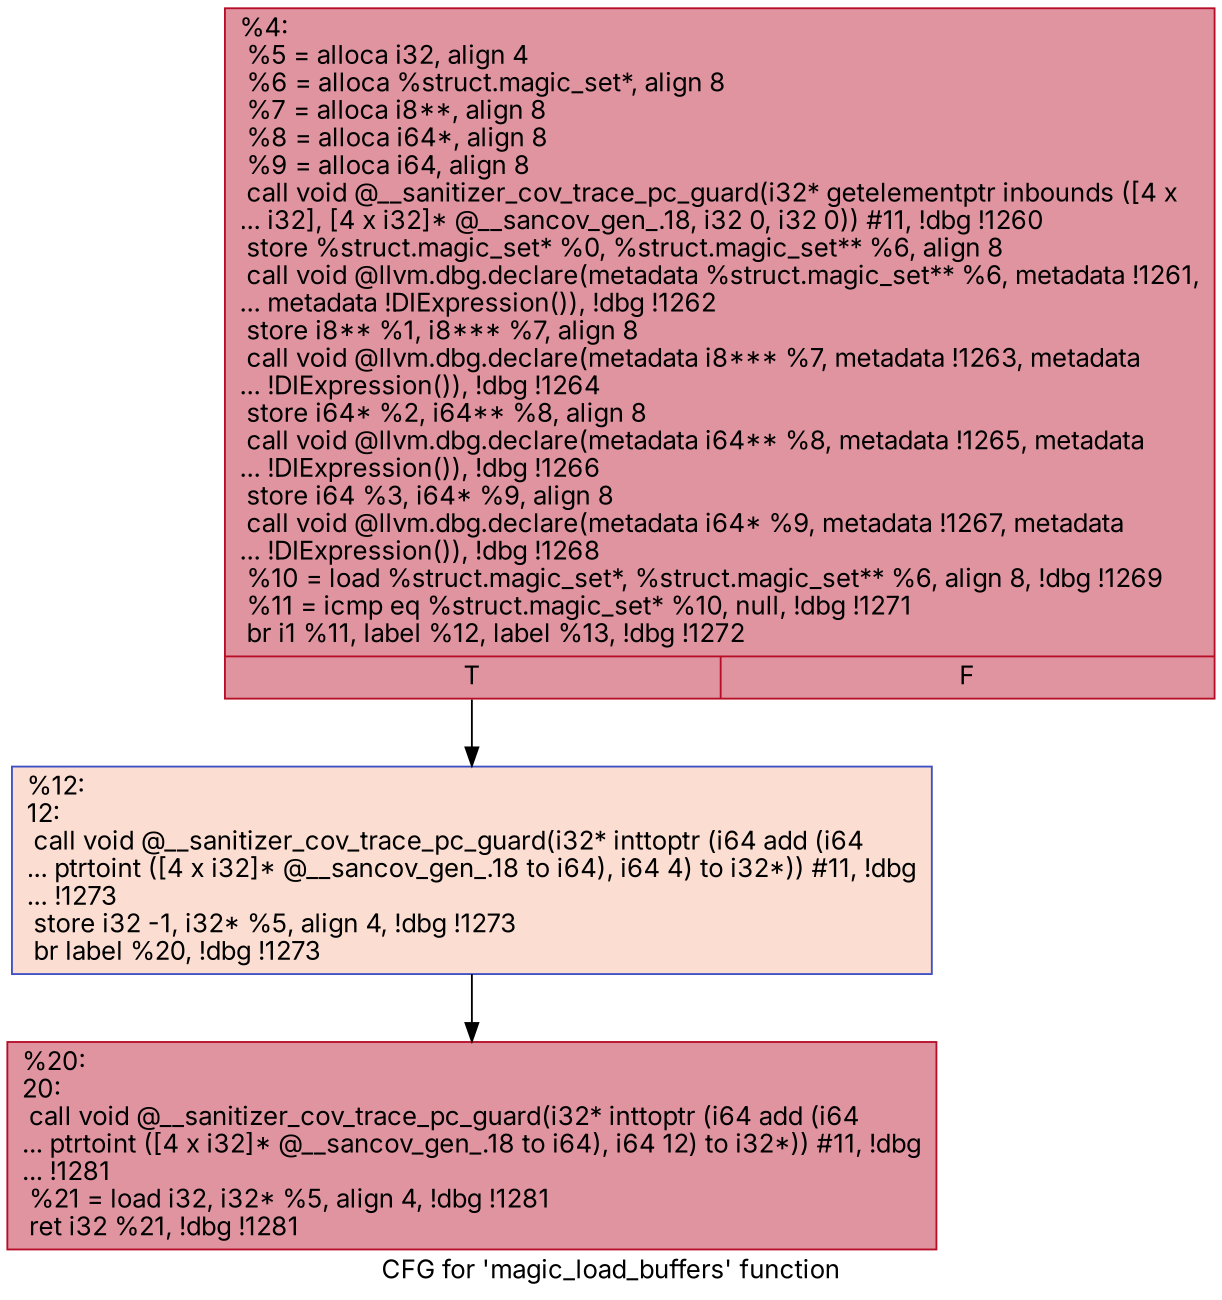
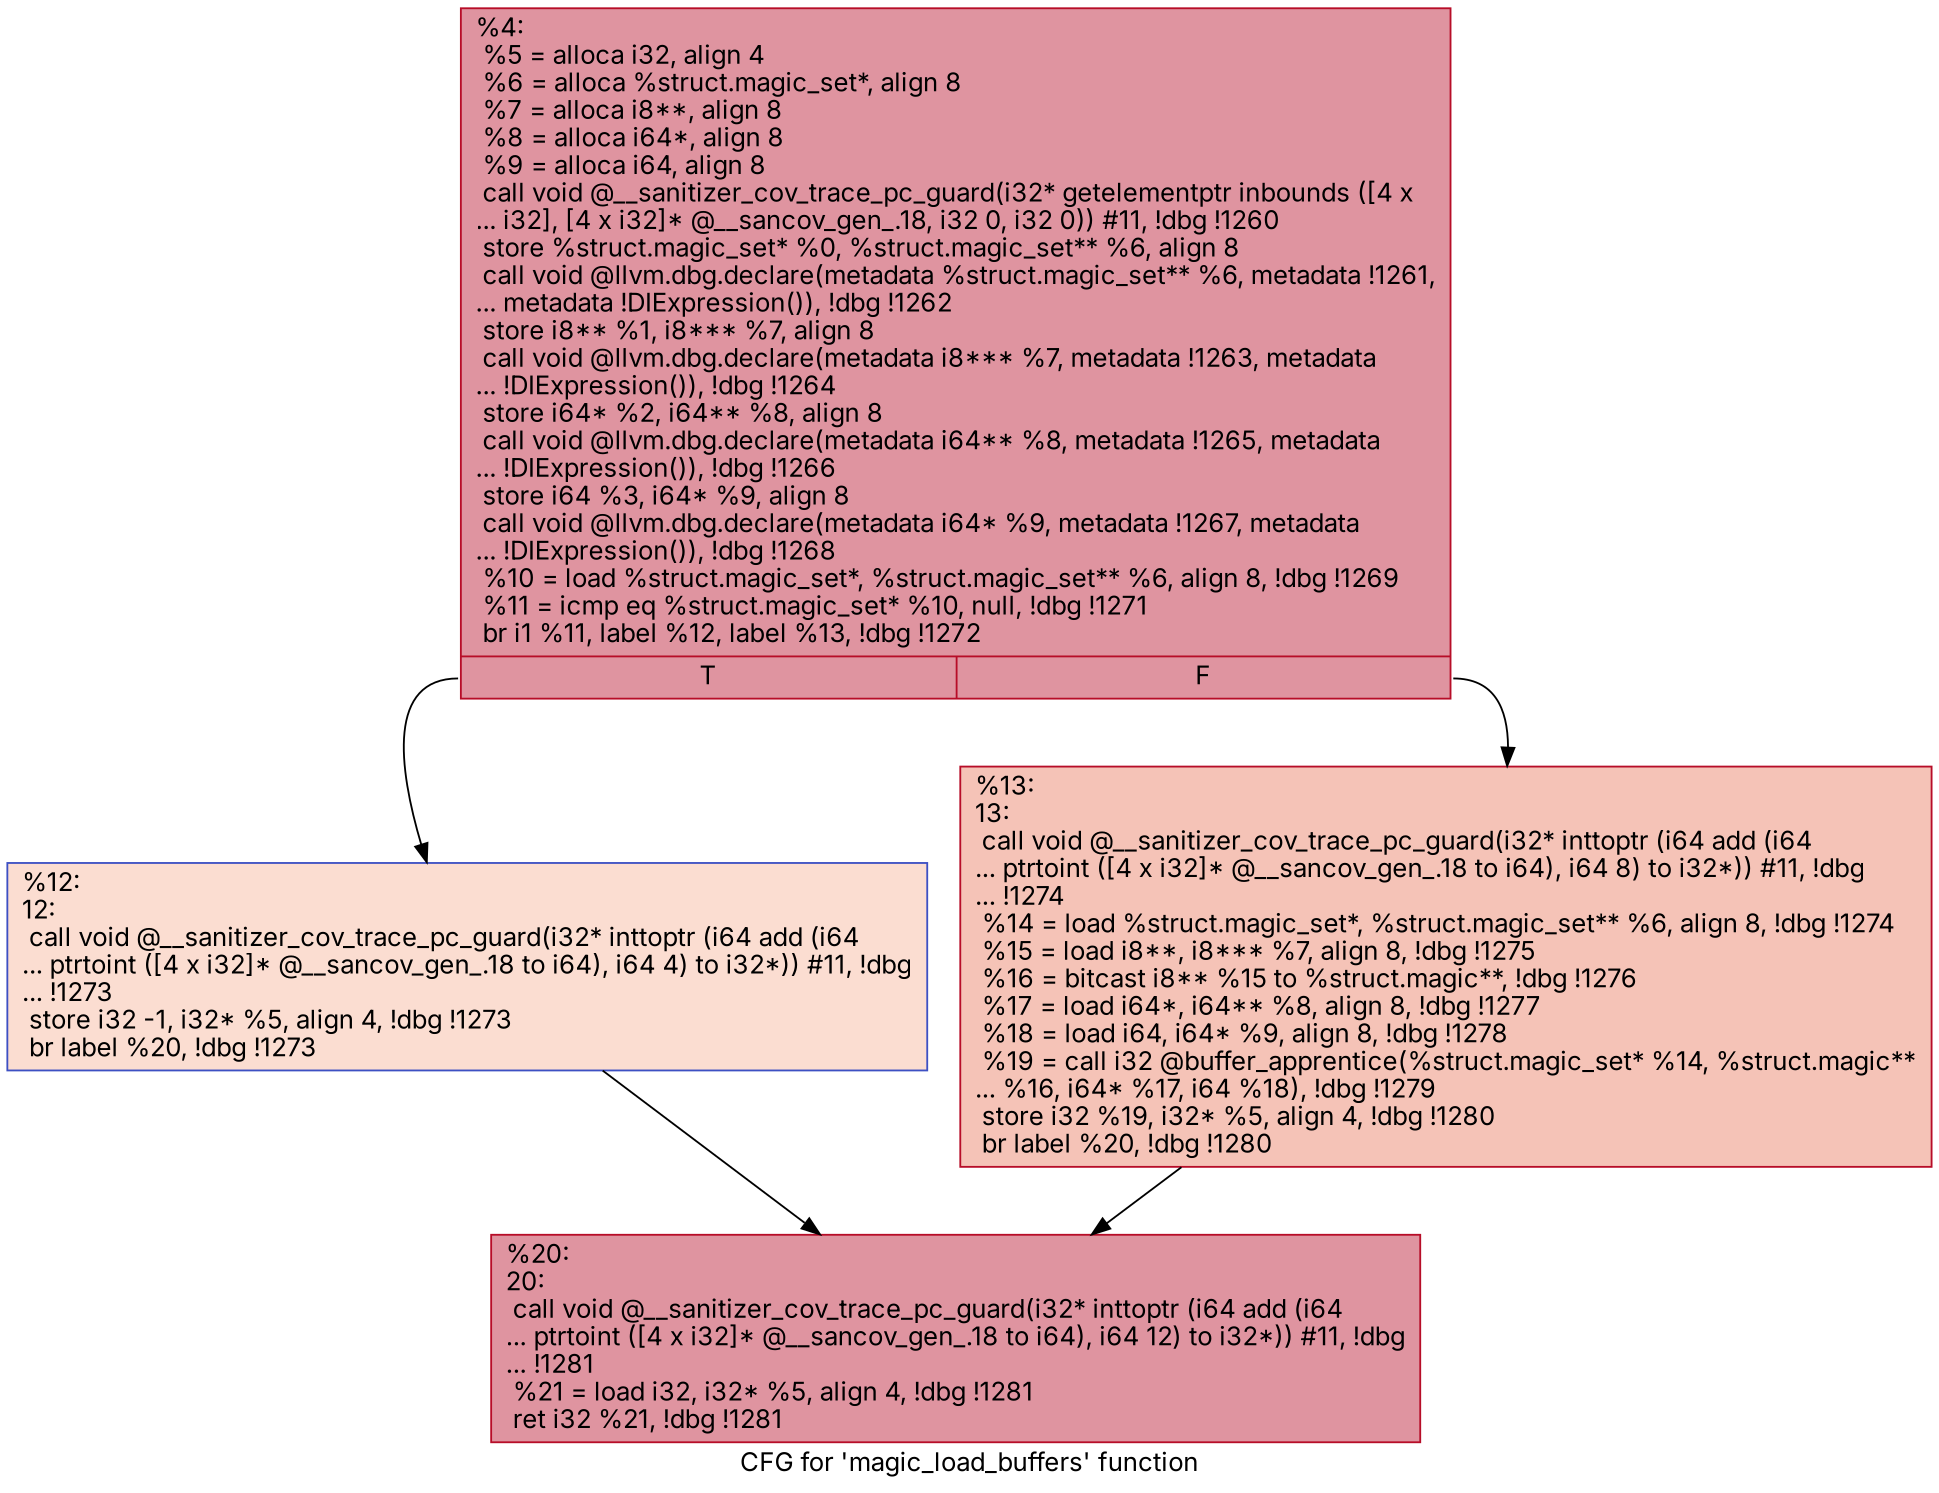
none -> (1446, 967)
